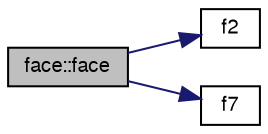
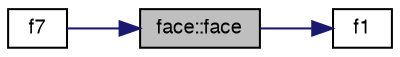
(230, 28) -> (362, 28)
(154, 88) -> (93, 28)
